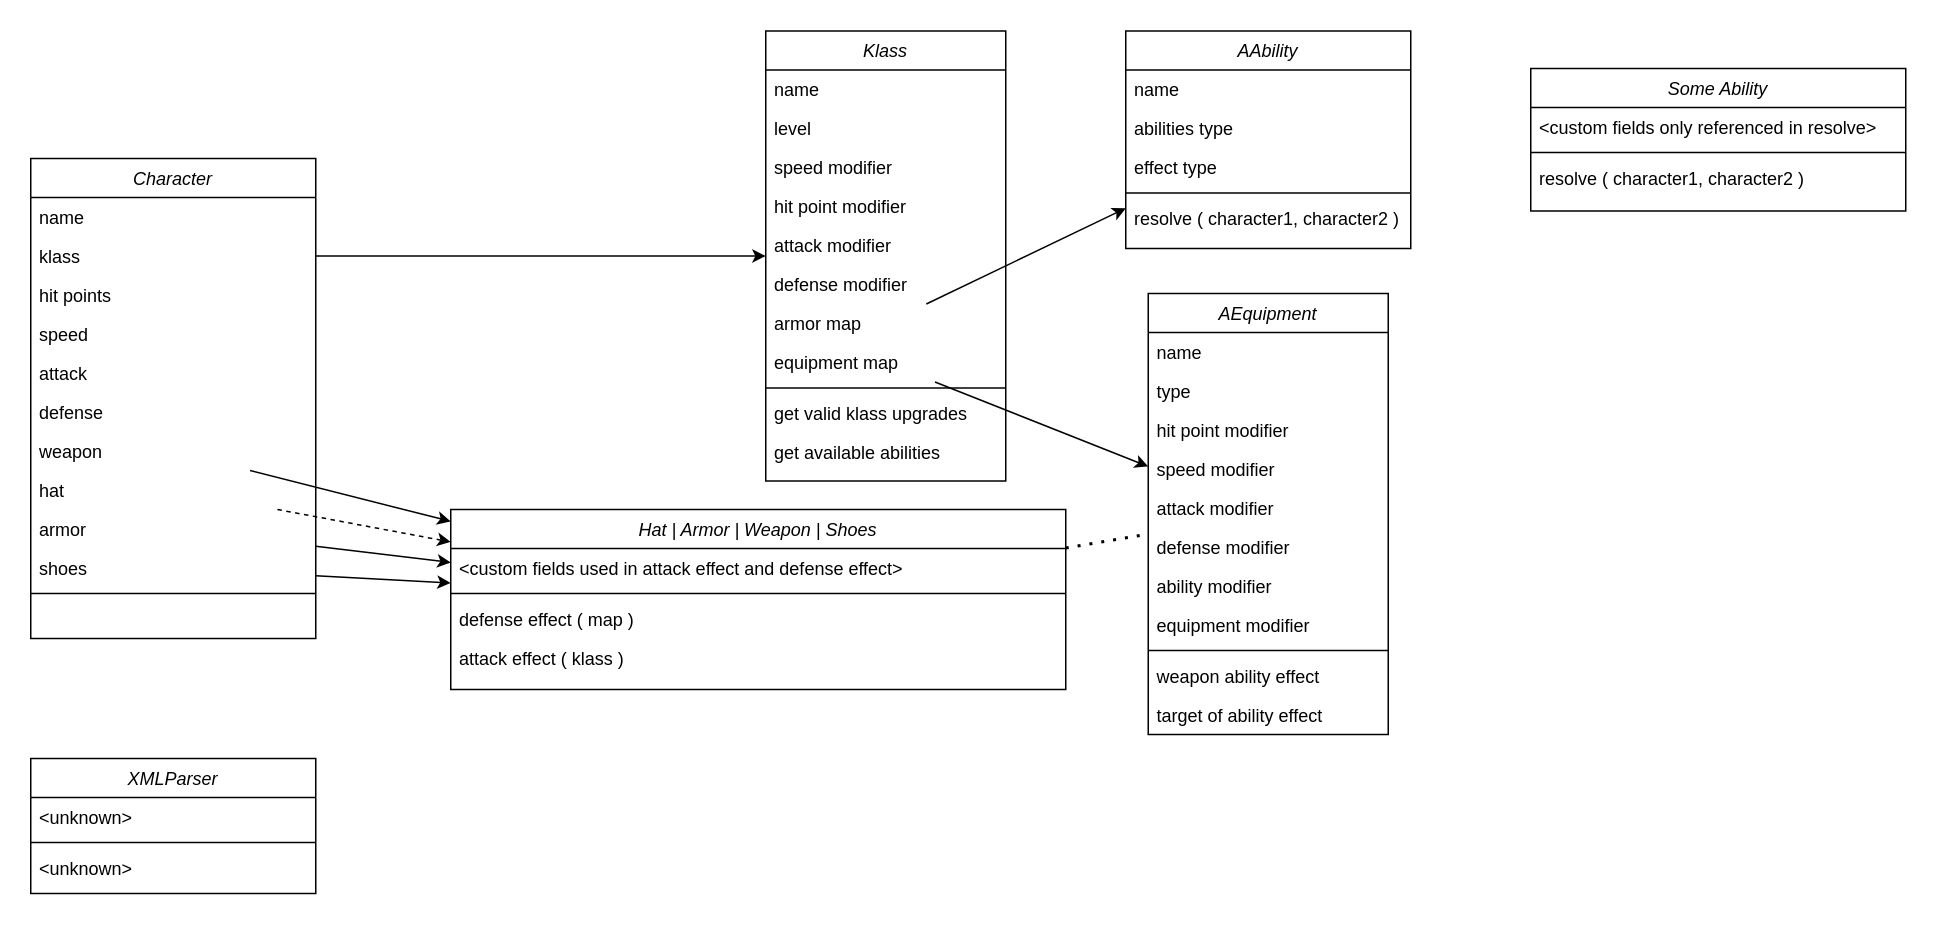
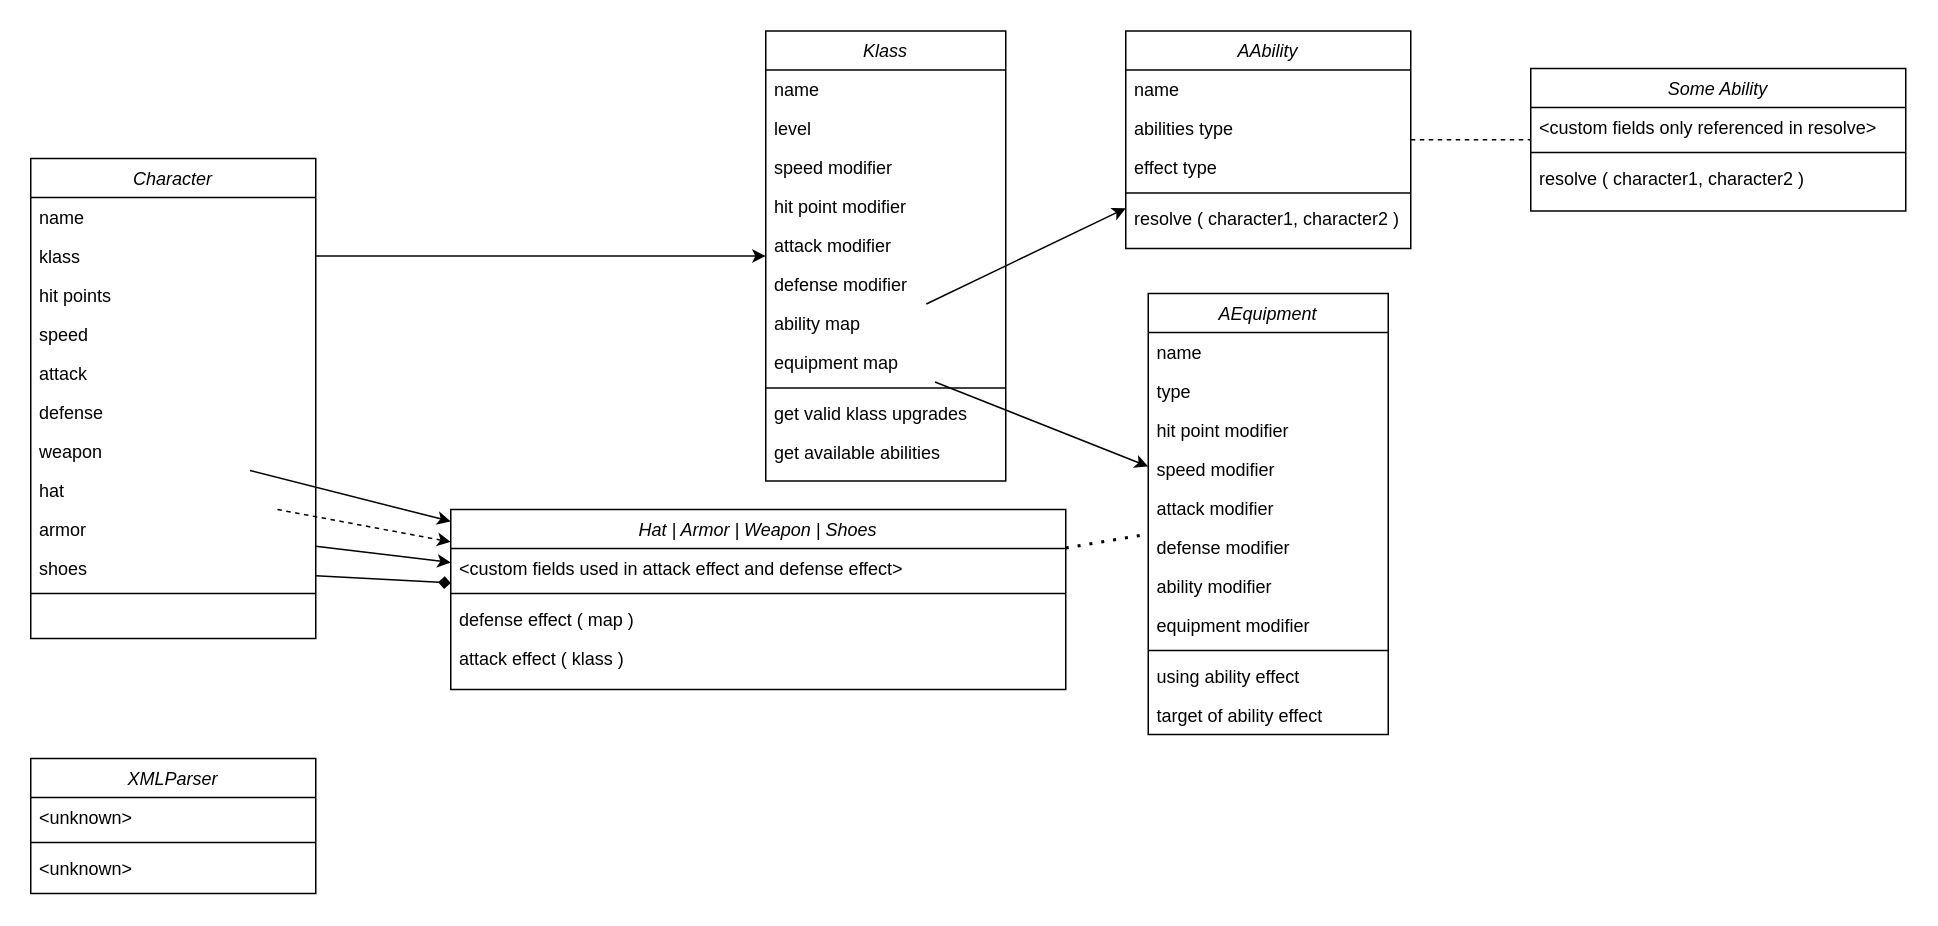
none -> (1470, 140)
(817, 324) -> (820, 324)
(439, 582) -> (438, 582)
(1251, 677) -> (1243, 677)
